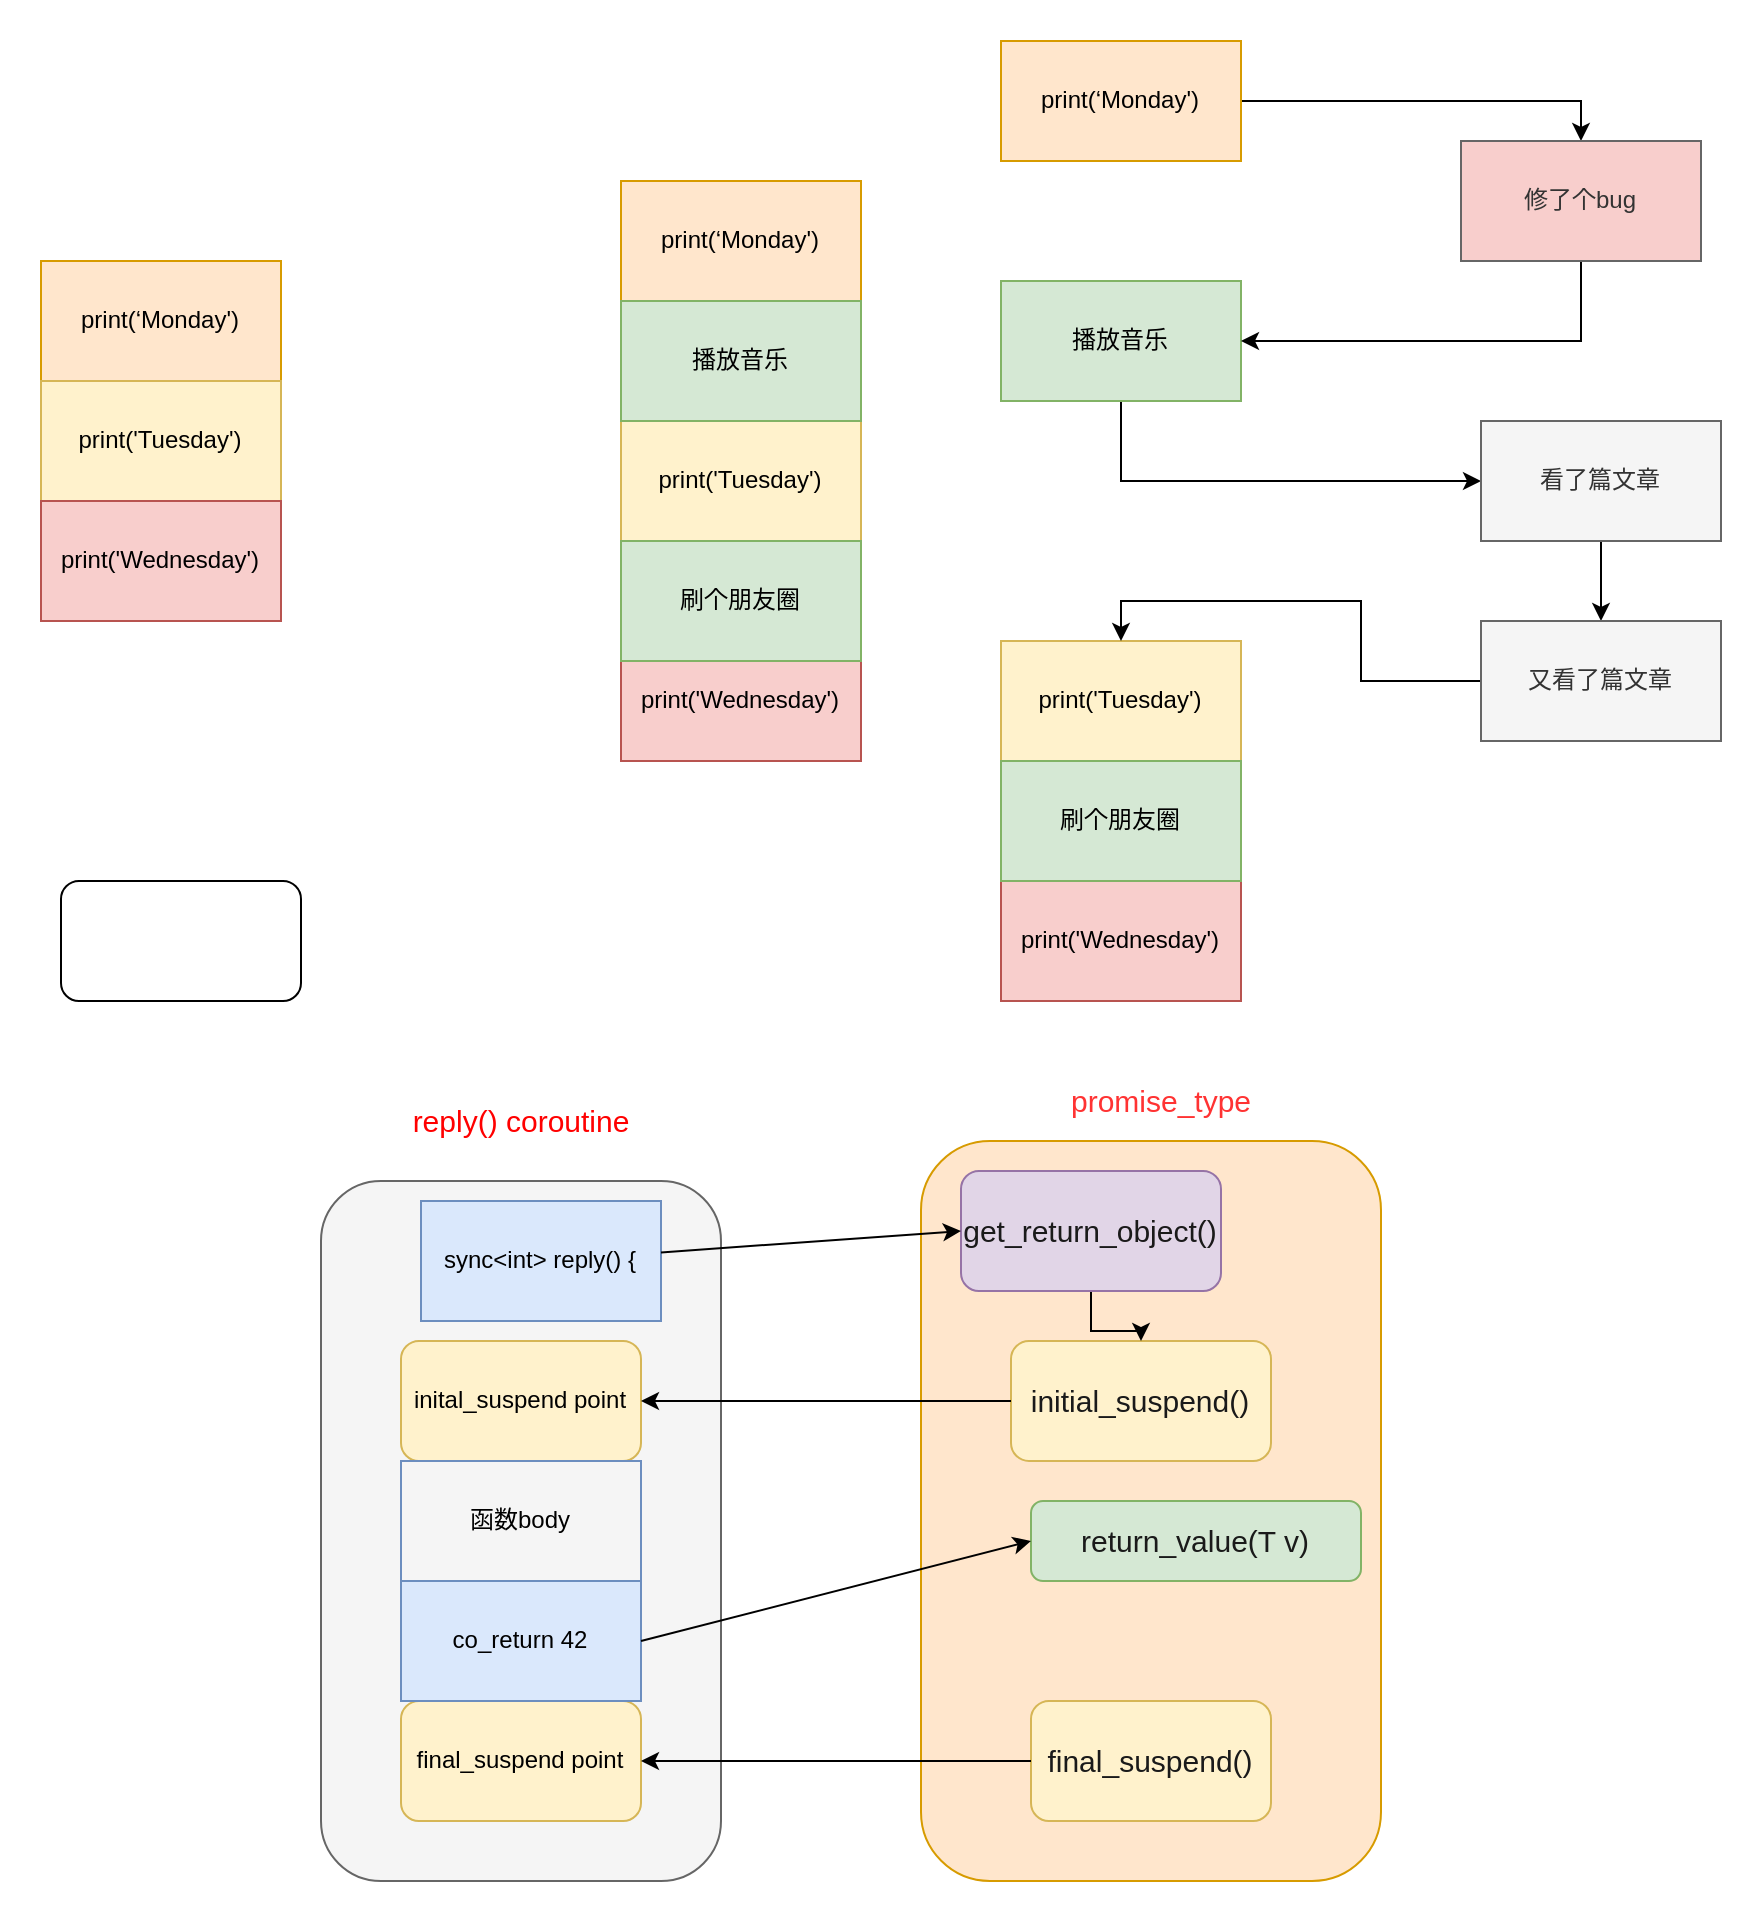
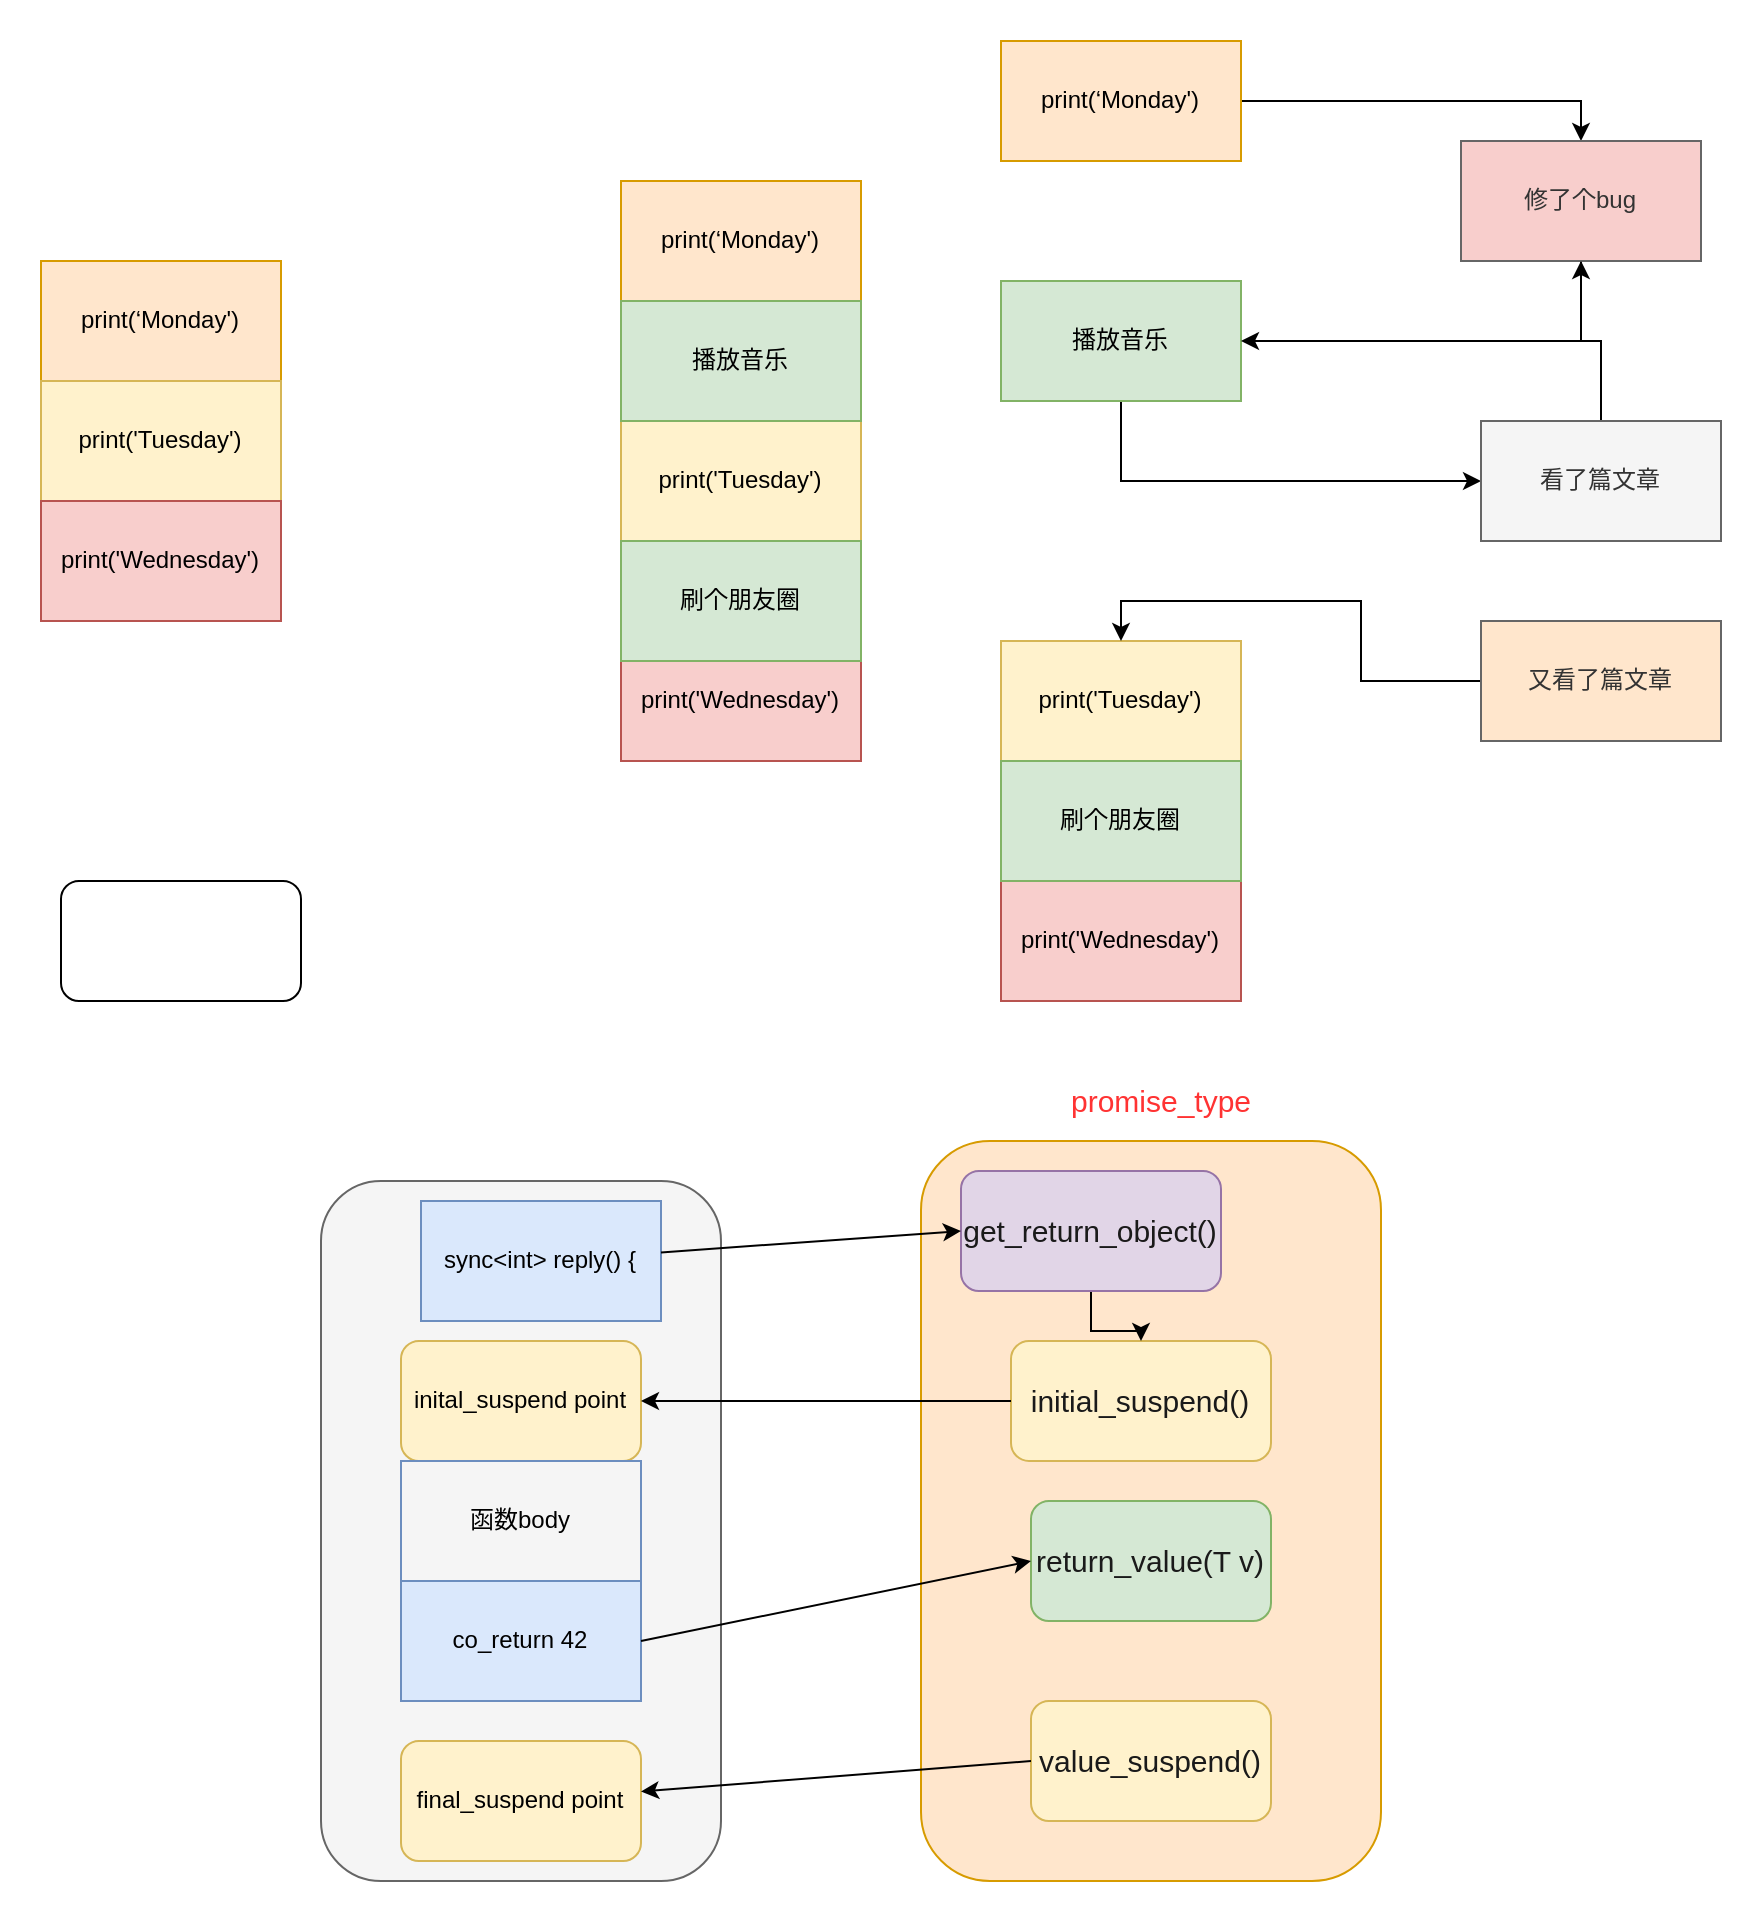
(1601, 574) -> (1601, 373)
(1601, 681) -> (1601, 681)
(521, 1121) -> none
(1196, 1541) -> (1151, 1561)
(521, 1761) -> (521, 1801)
(1151, 1761) -> (1151, 1761)
